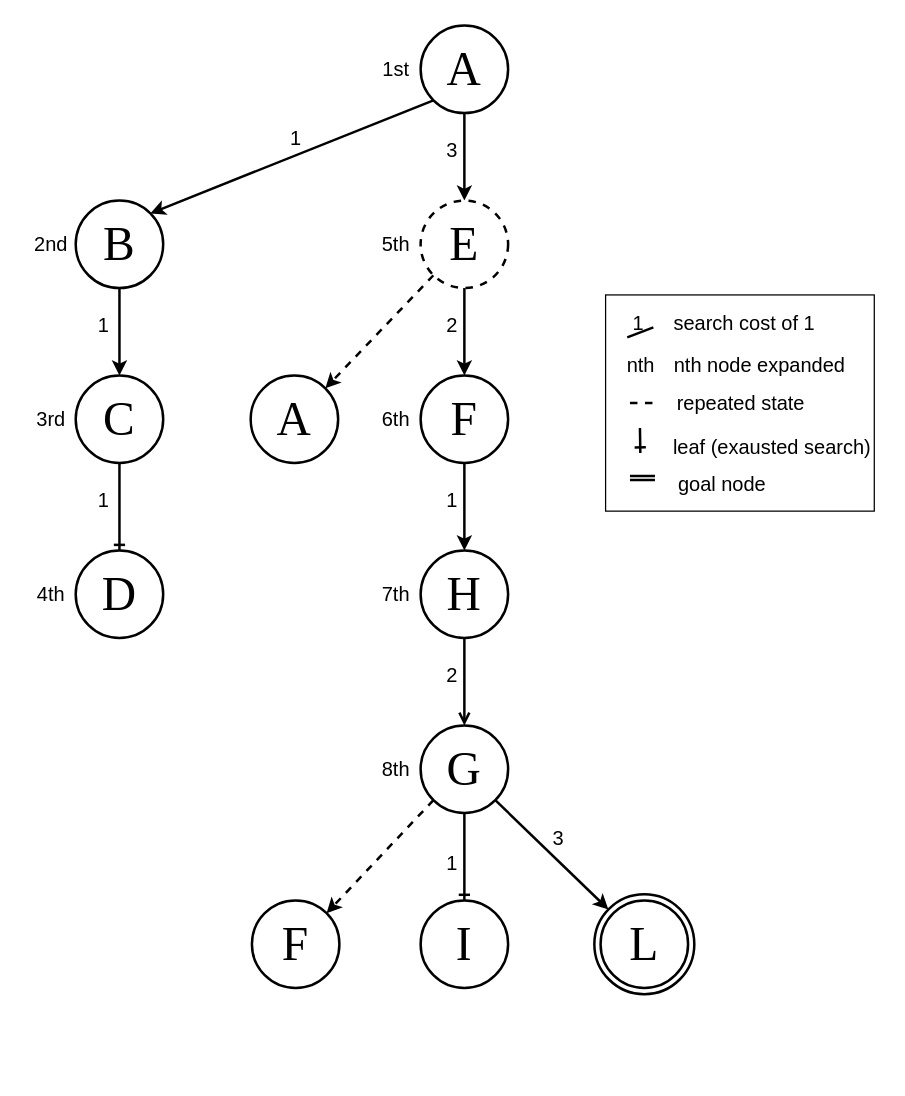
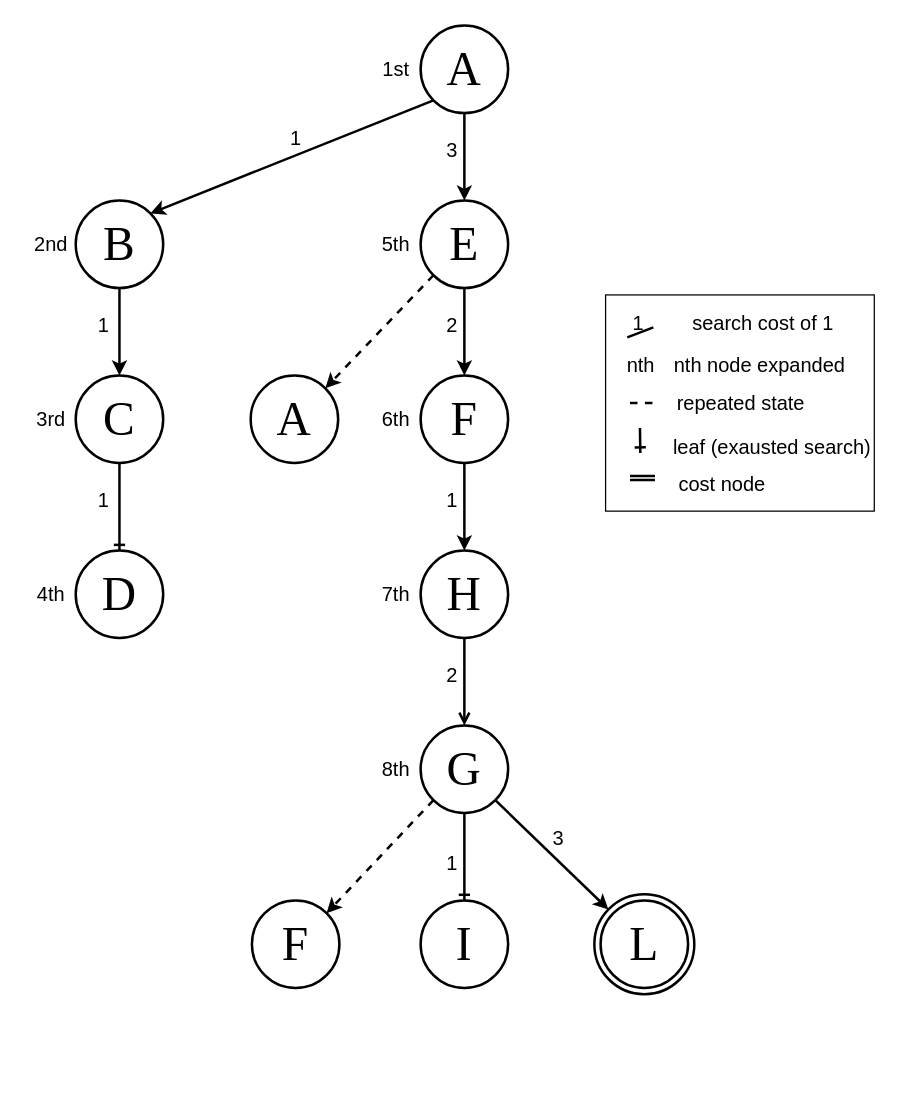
(464, 244) -> (464, 244)
(746, 323) -> (765, 323)
(723, 484) -> (723, 484)
